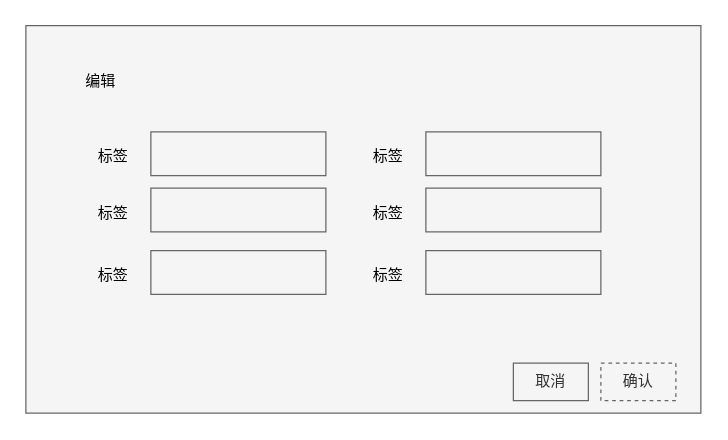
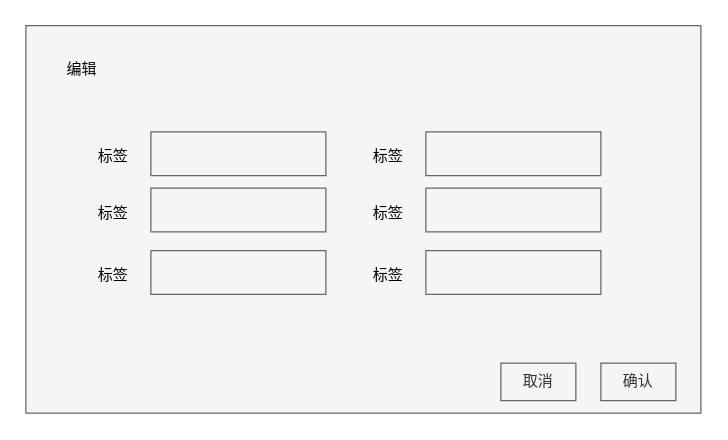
(101, 82) -> (82, 69)
(551, 382) -> (538, 382)
(638, 382) -> (638, 382)
